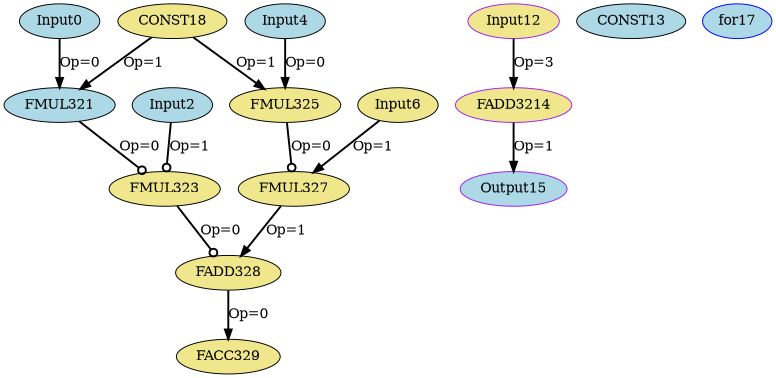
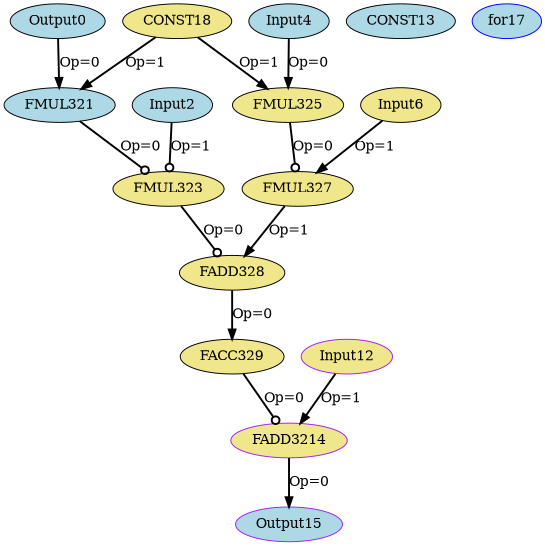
(60, 21) -> (58, 21)
(534, 63) -> (341, 399)
(534, 147) -> (309, 482)
none -> (258, 395)
